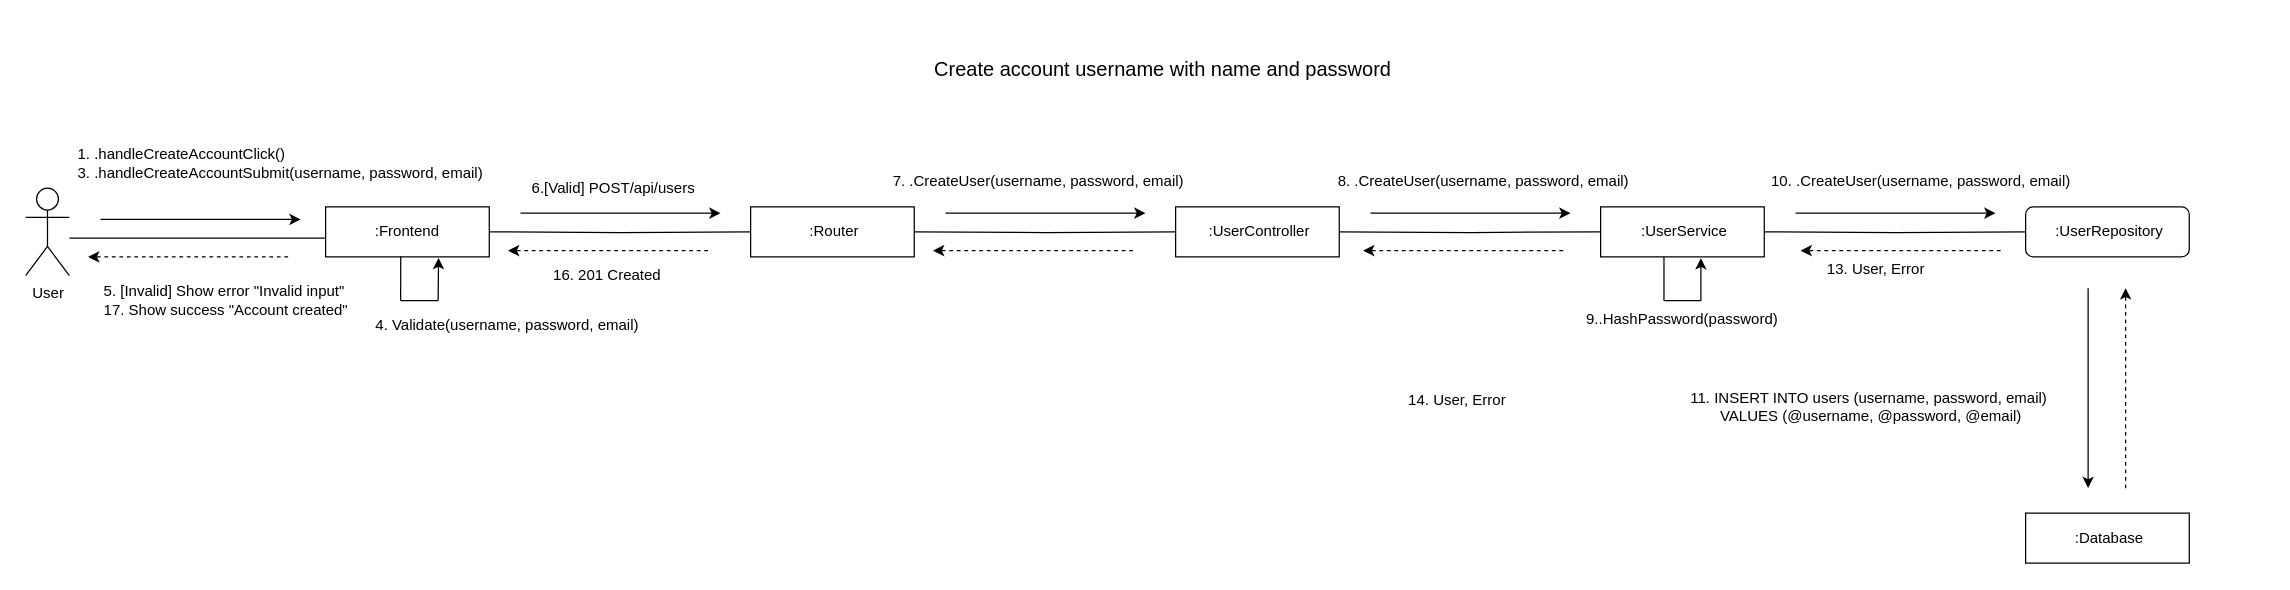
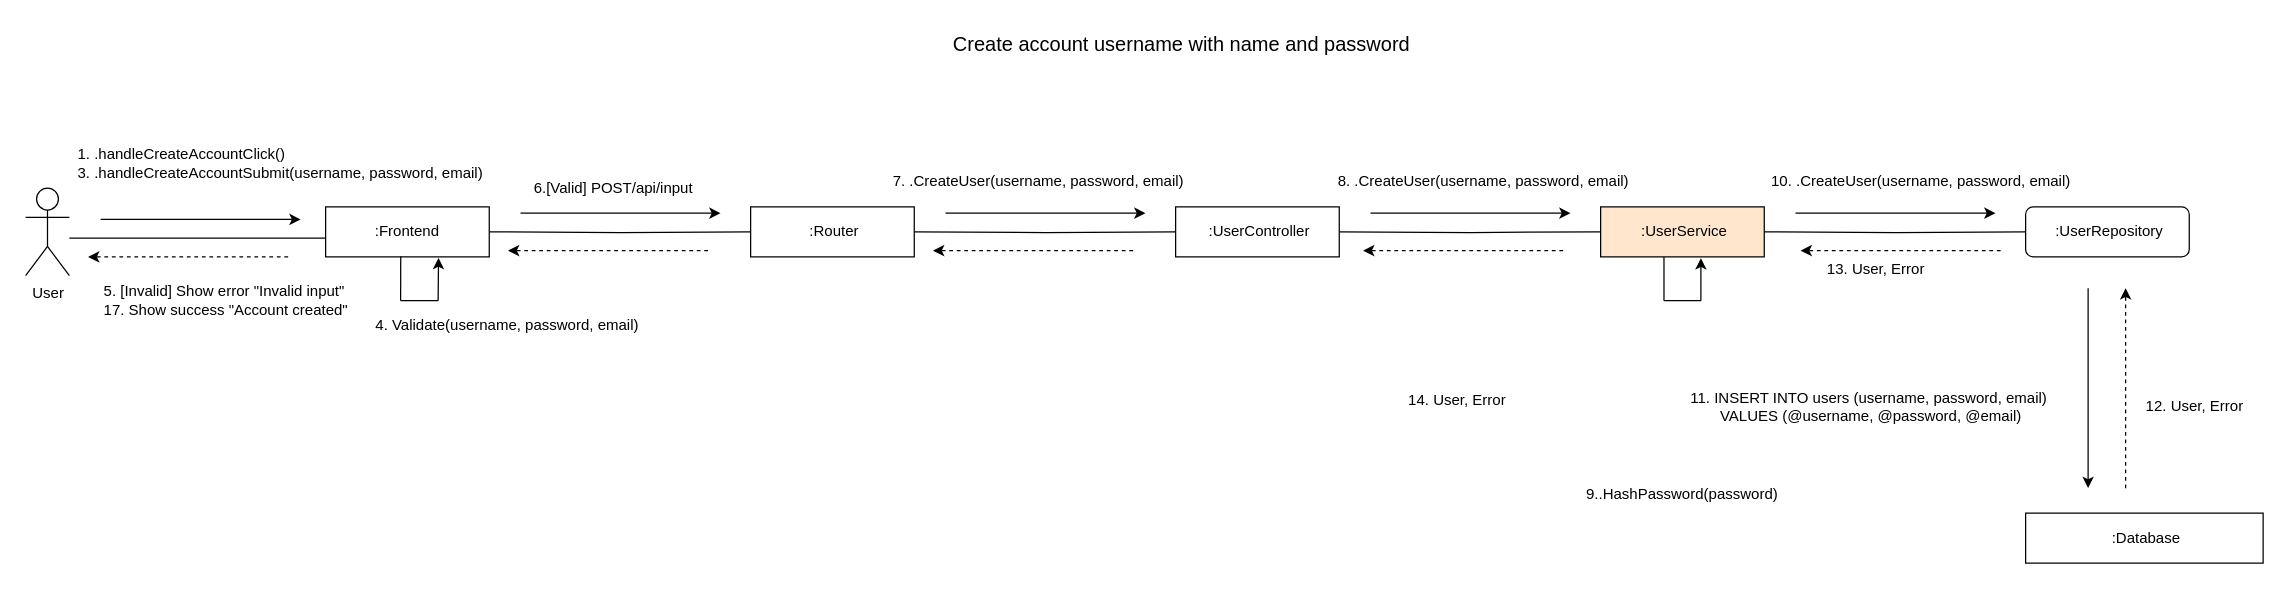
(1163, 69) -> (1182, 44)
(614, 188) -> (614, 188)
(1682, 232) -> (1682, 232)
(607, 276) -> none
(1682, 319) -> (1682, 494)
none -> (2194, 407)
(2107, 538) -> (2144, 538)
